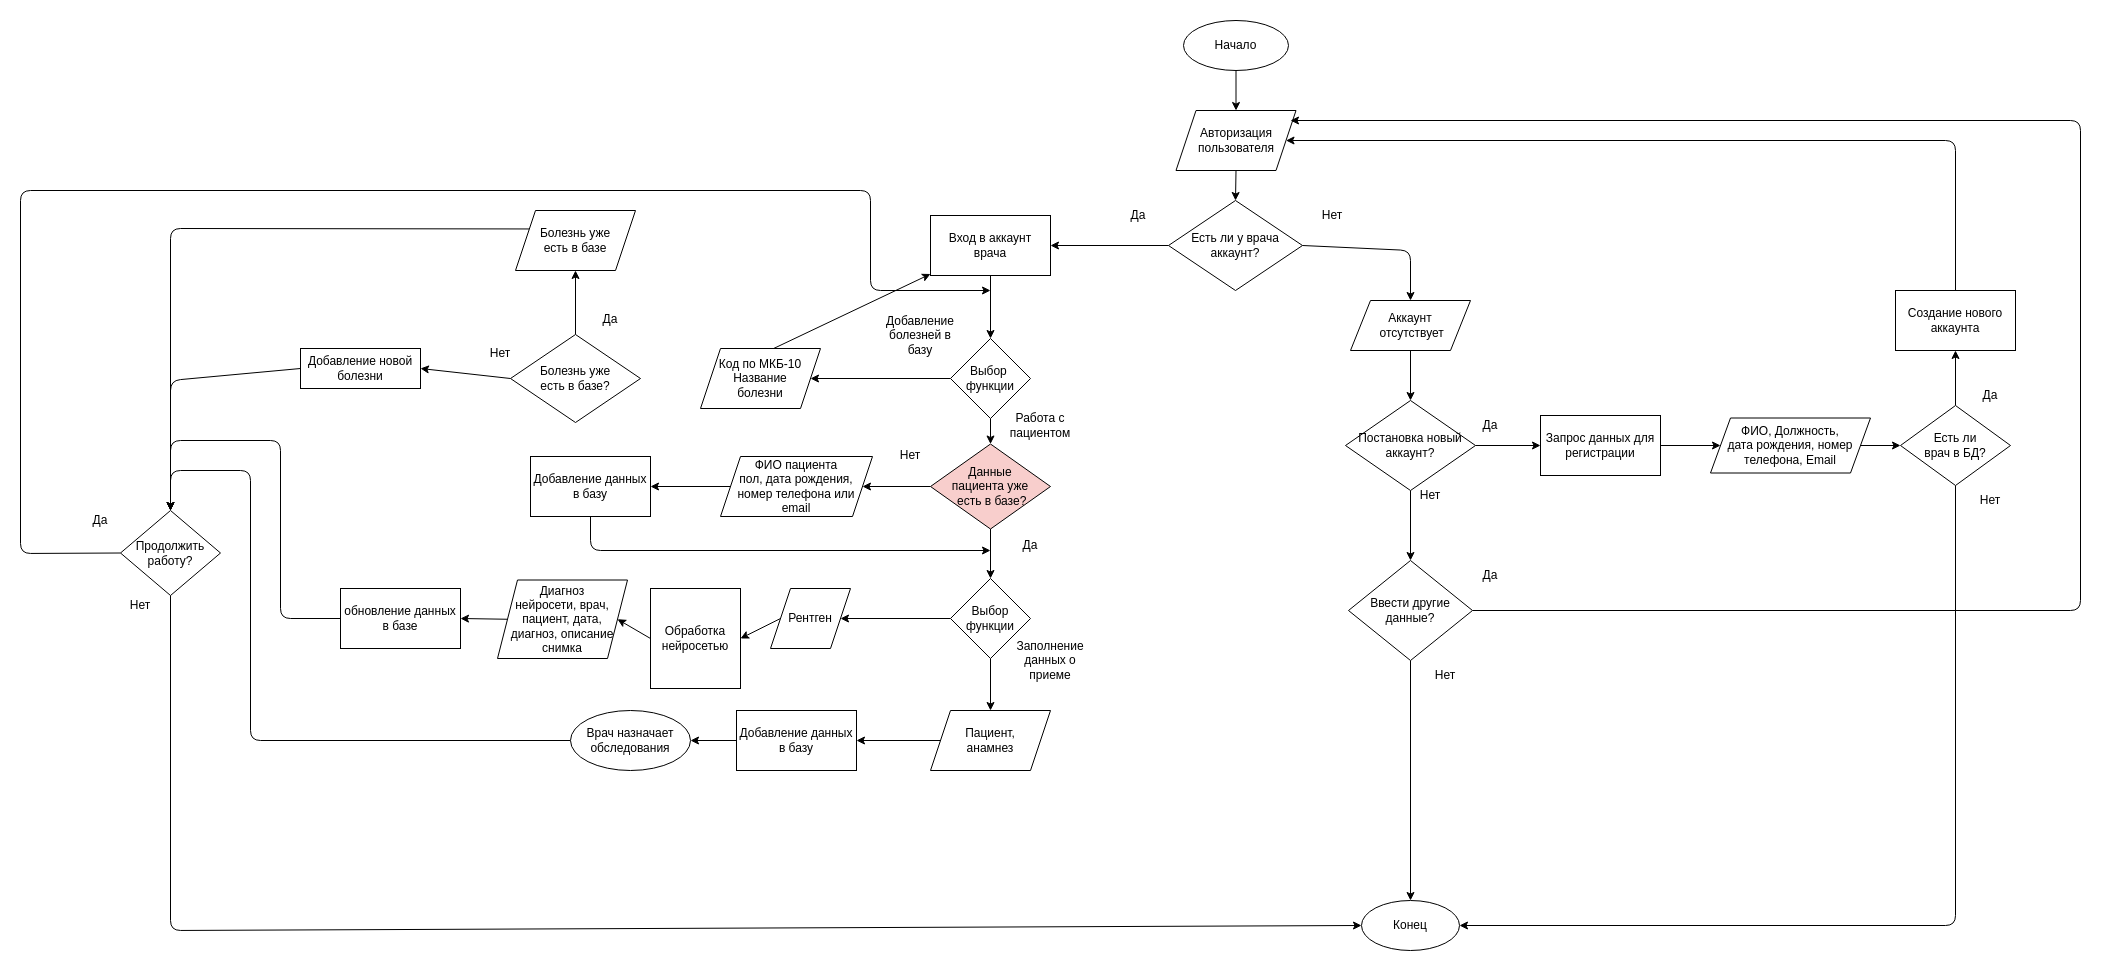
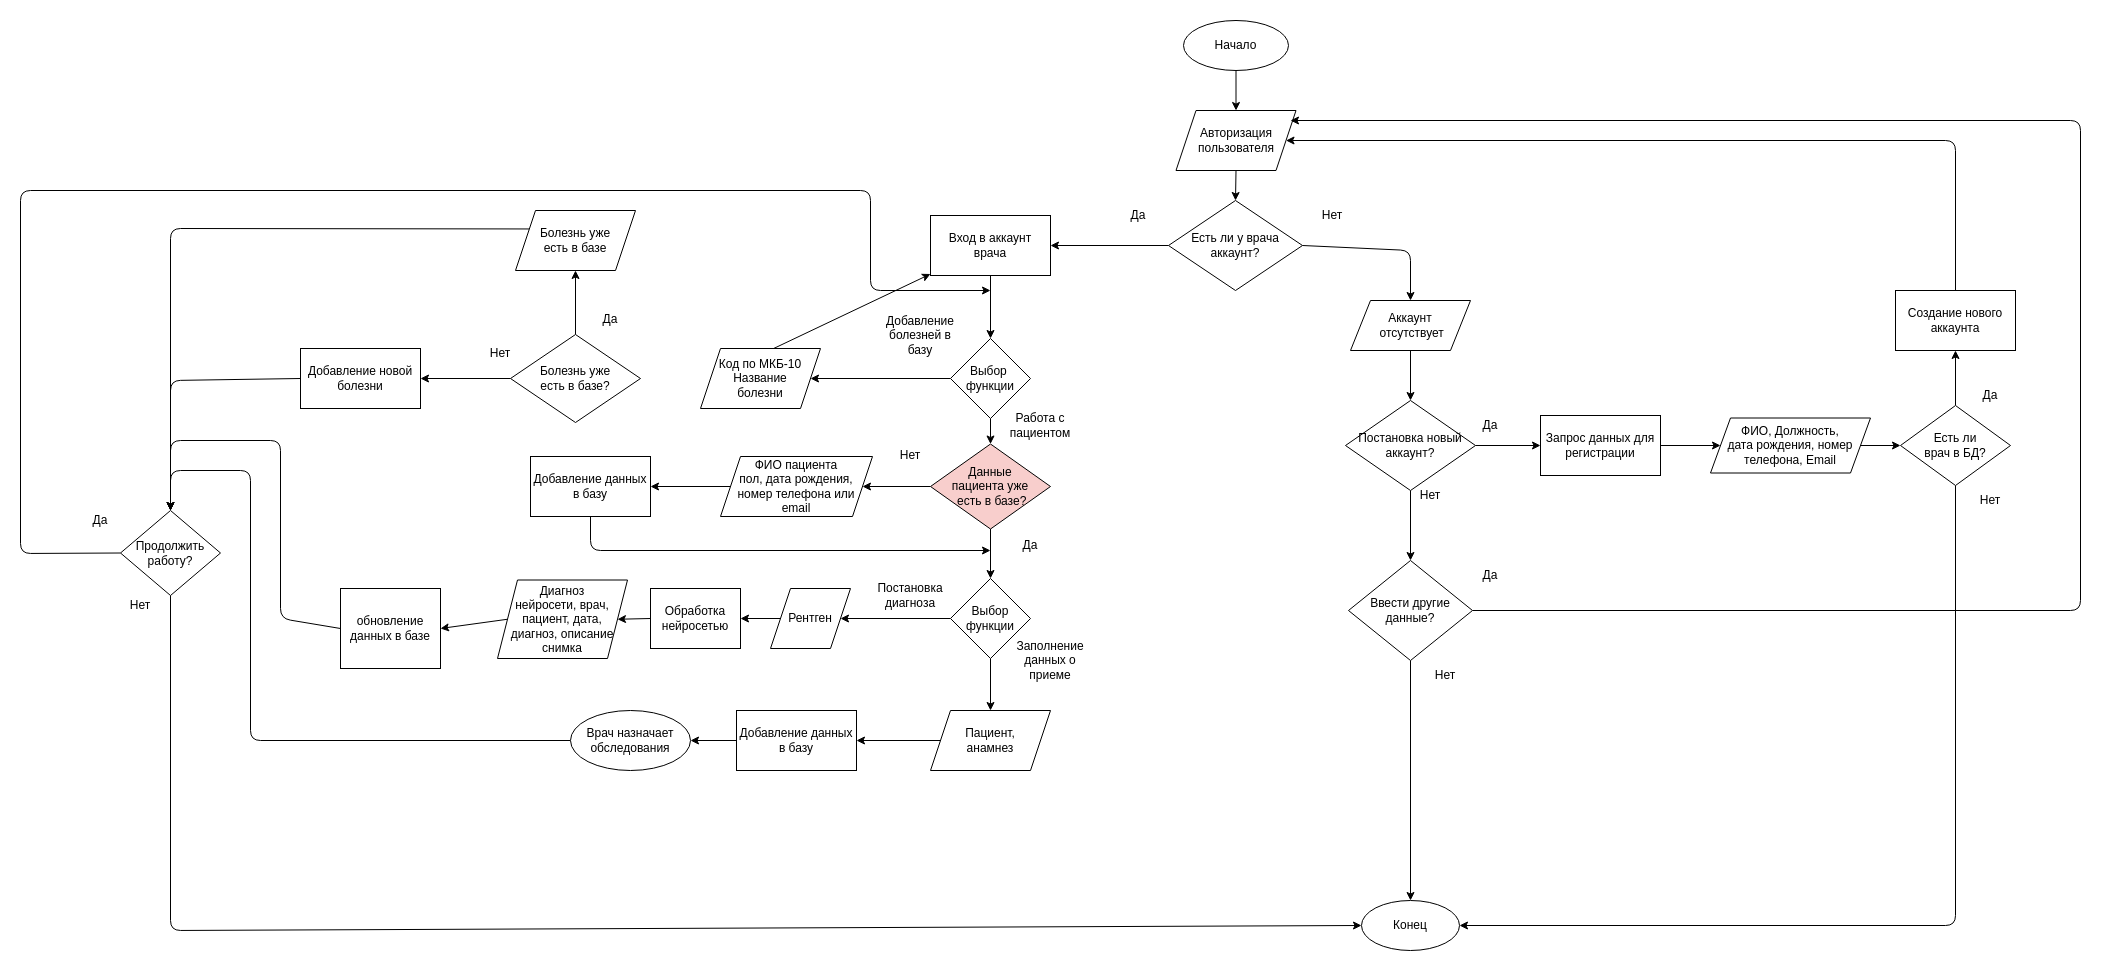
(361, 369) -> (361, 379)
none -> (911, 596)
(401, 619) -> (391, 629)
(696, 639) -> (696, 619)
